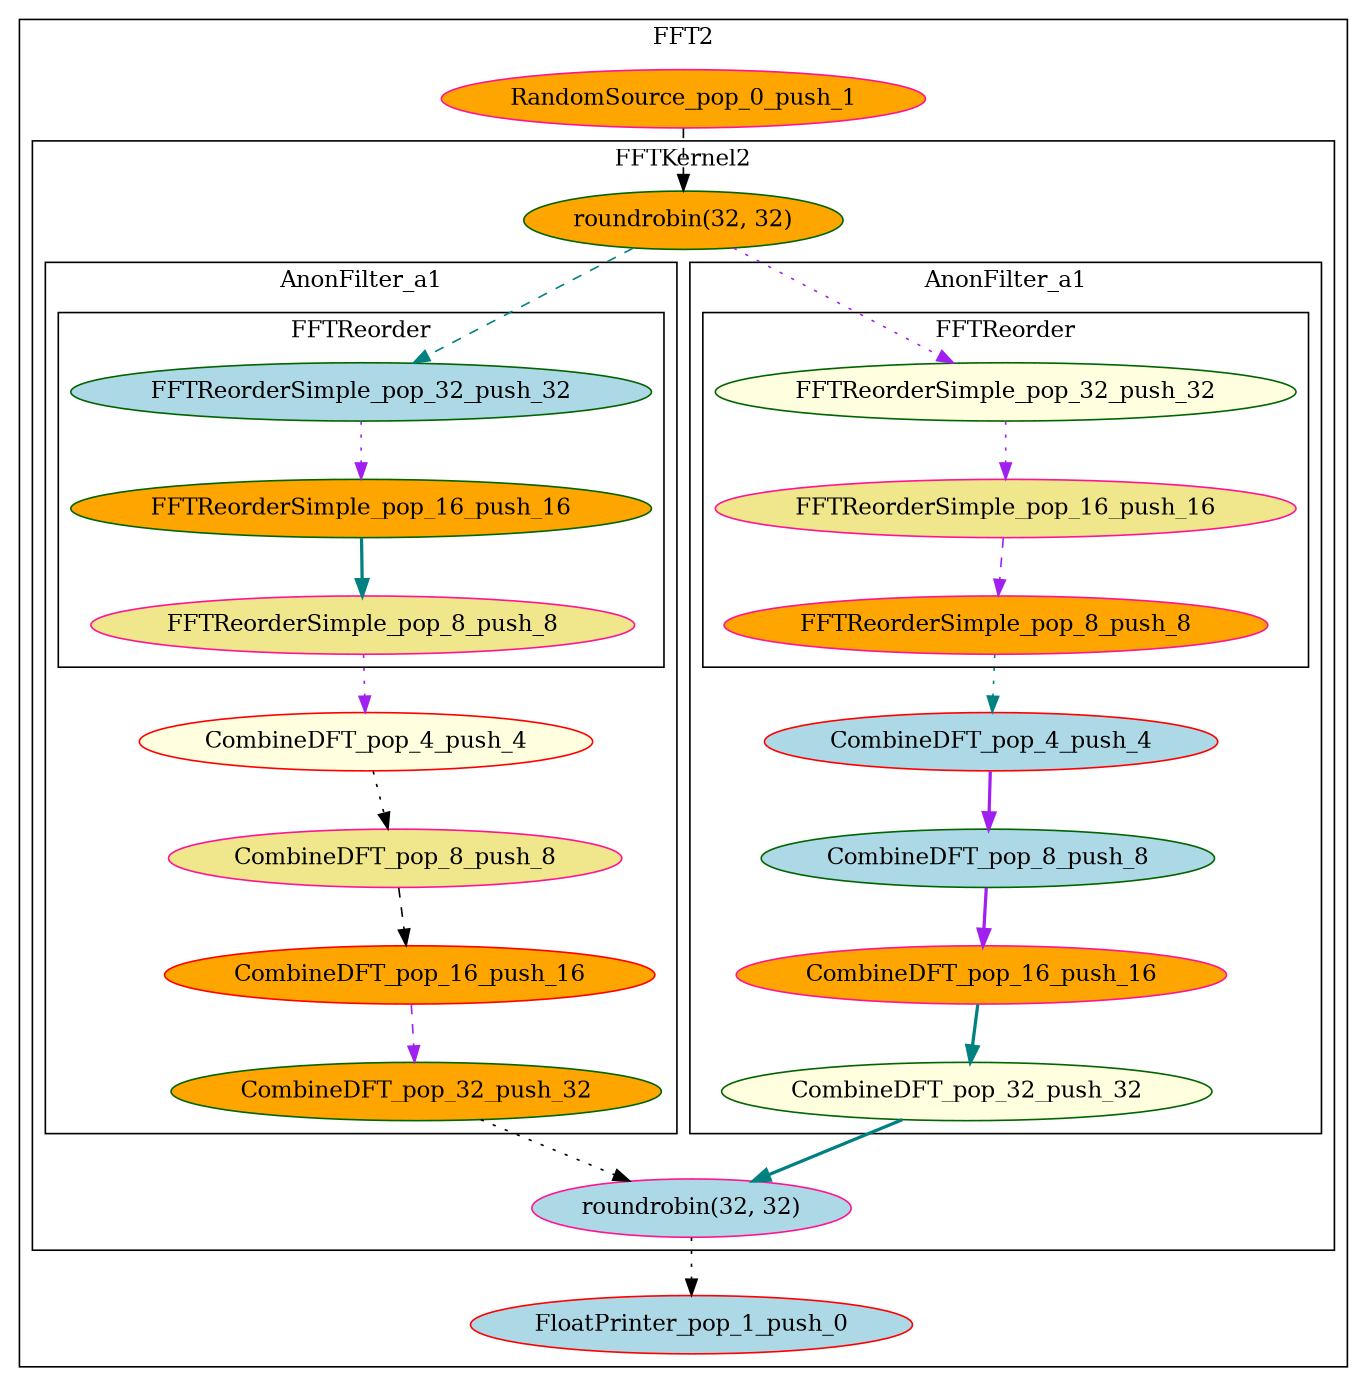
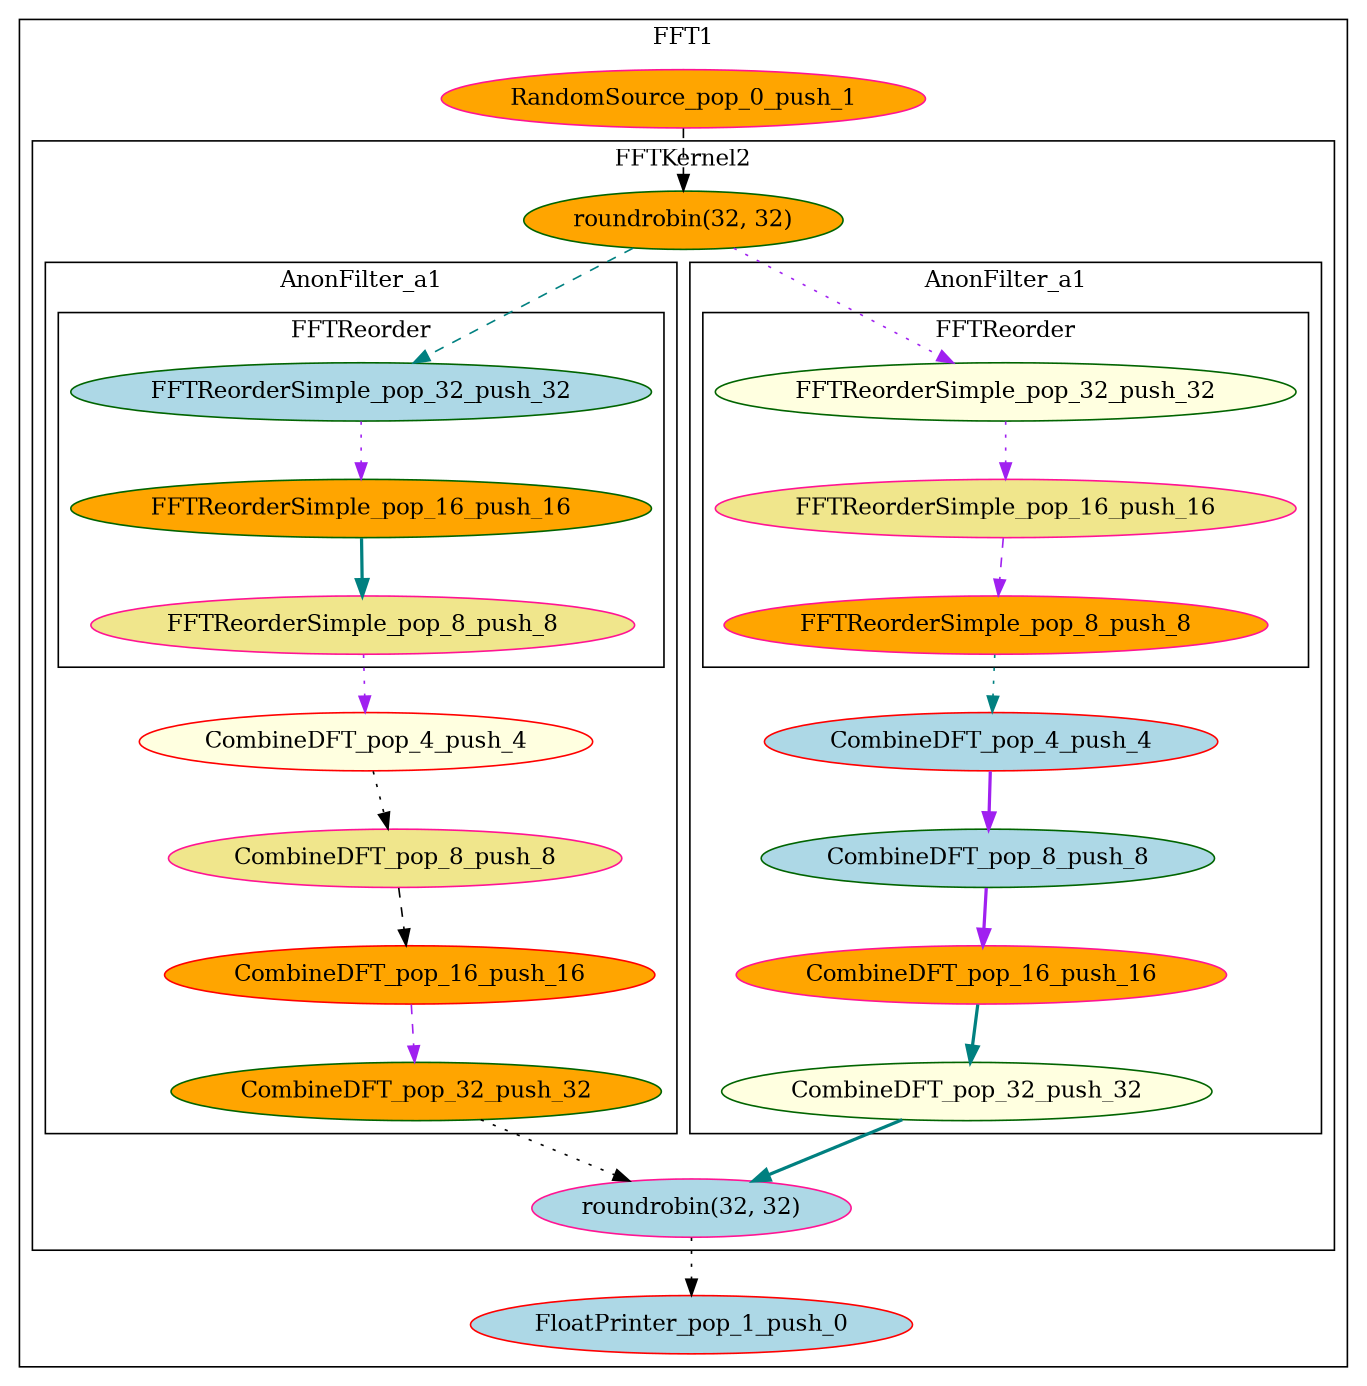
(683, 38) -> (683, 38)
